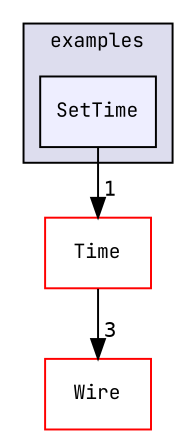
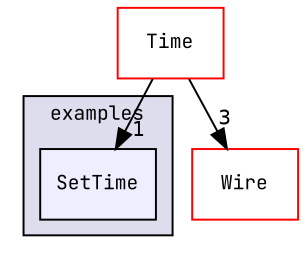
(98, 175) -> (137, 109)
